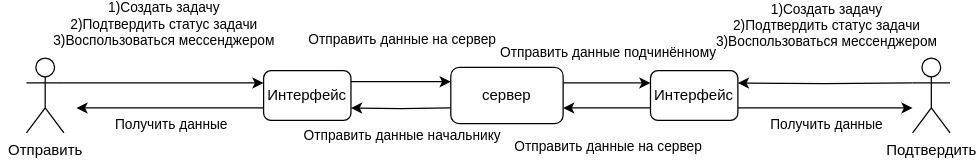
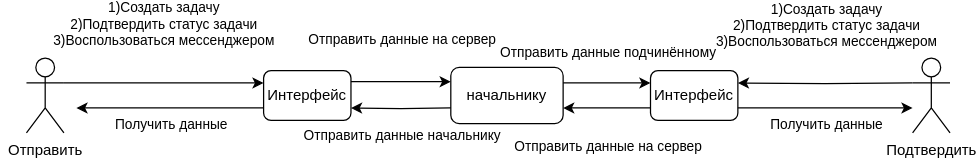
(507, 96) -> (507, 96)
